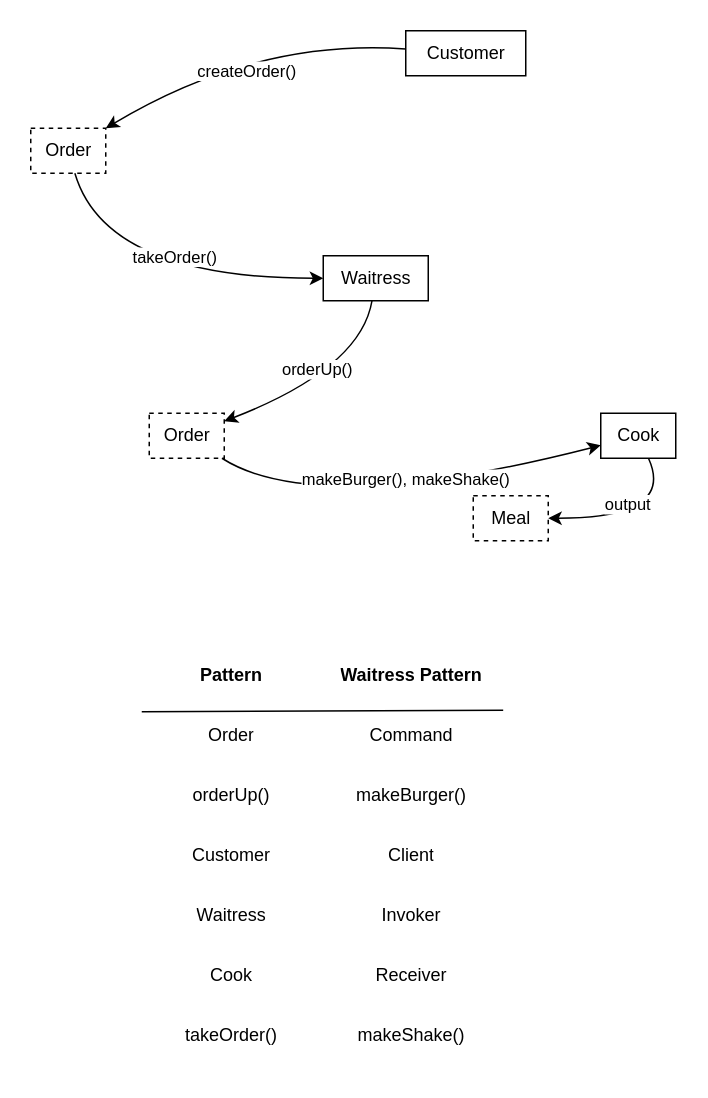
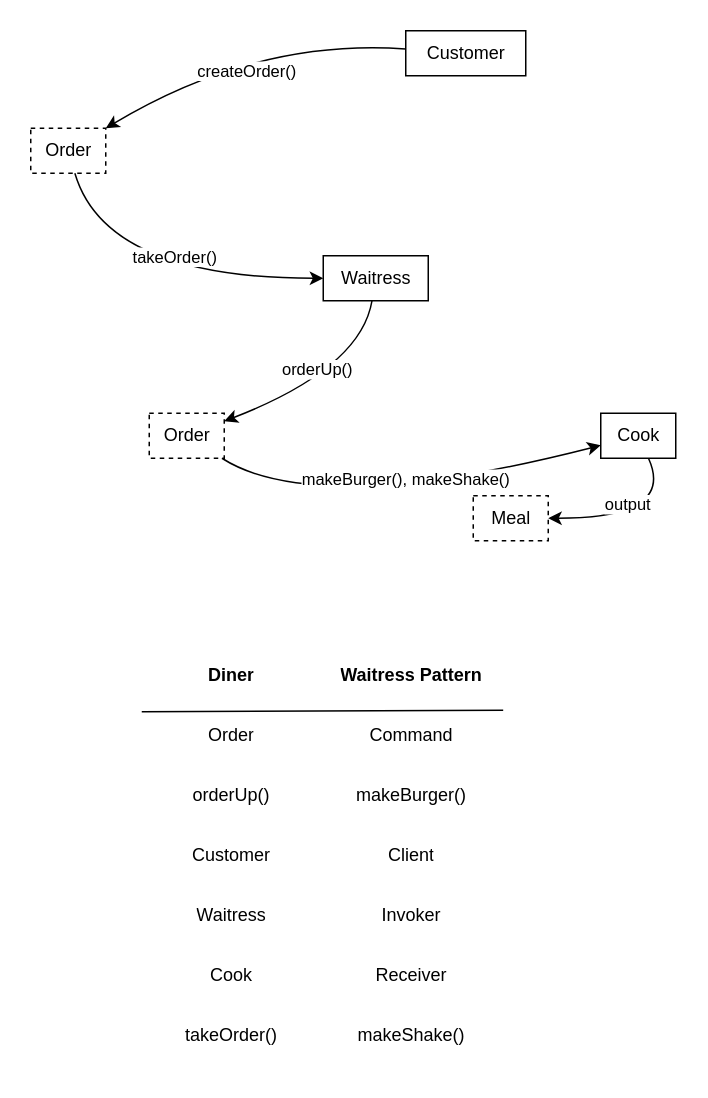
(232, 676) -> (232, 676)
